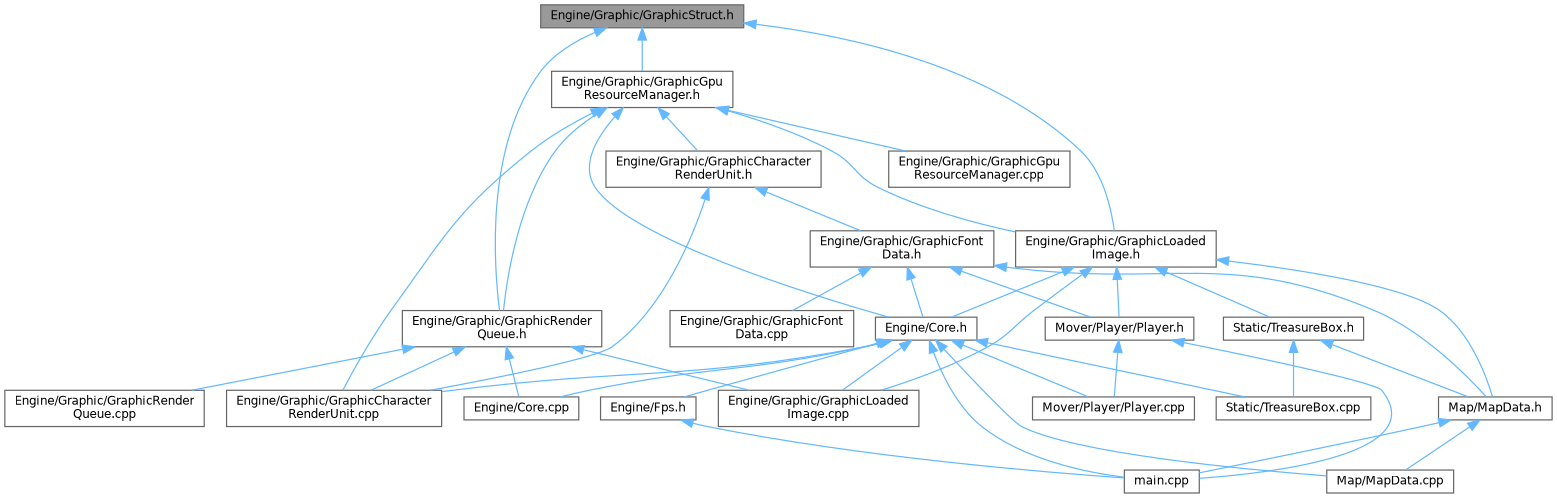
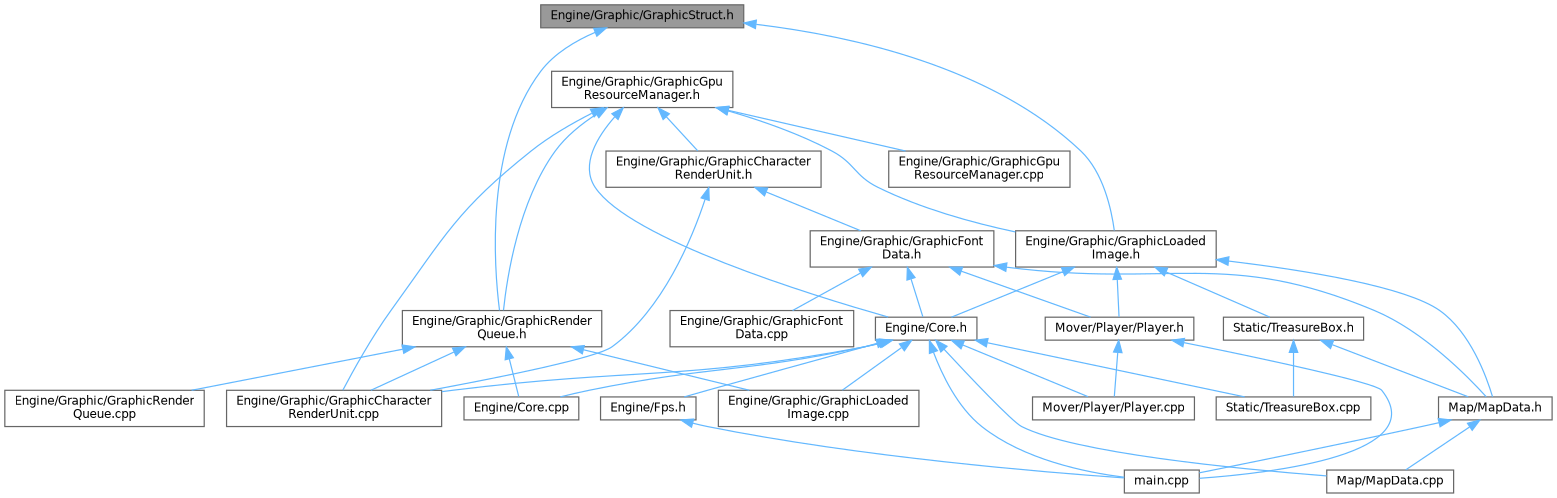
(642, 56) -> none
(1004, 336) -> none
